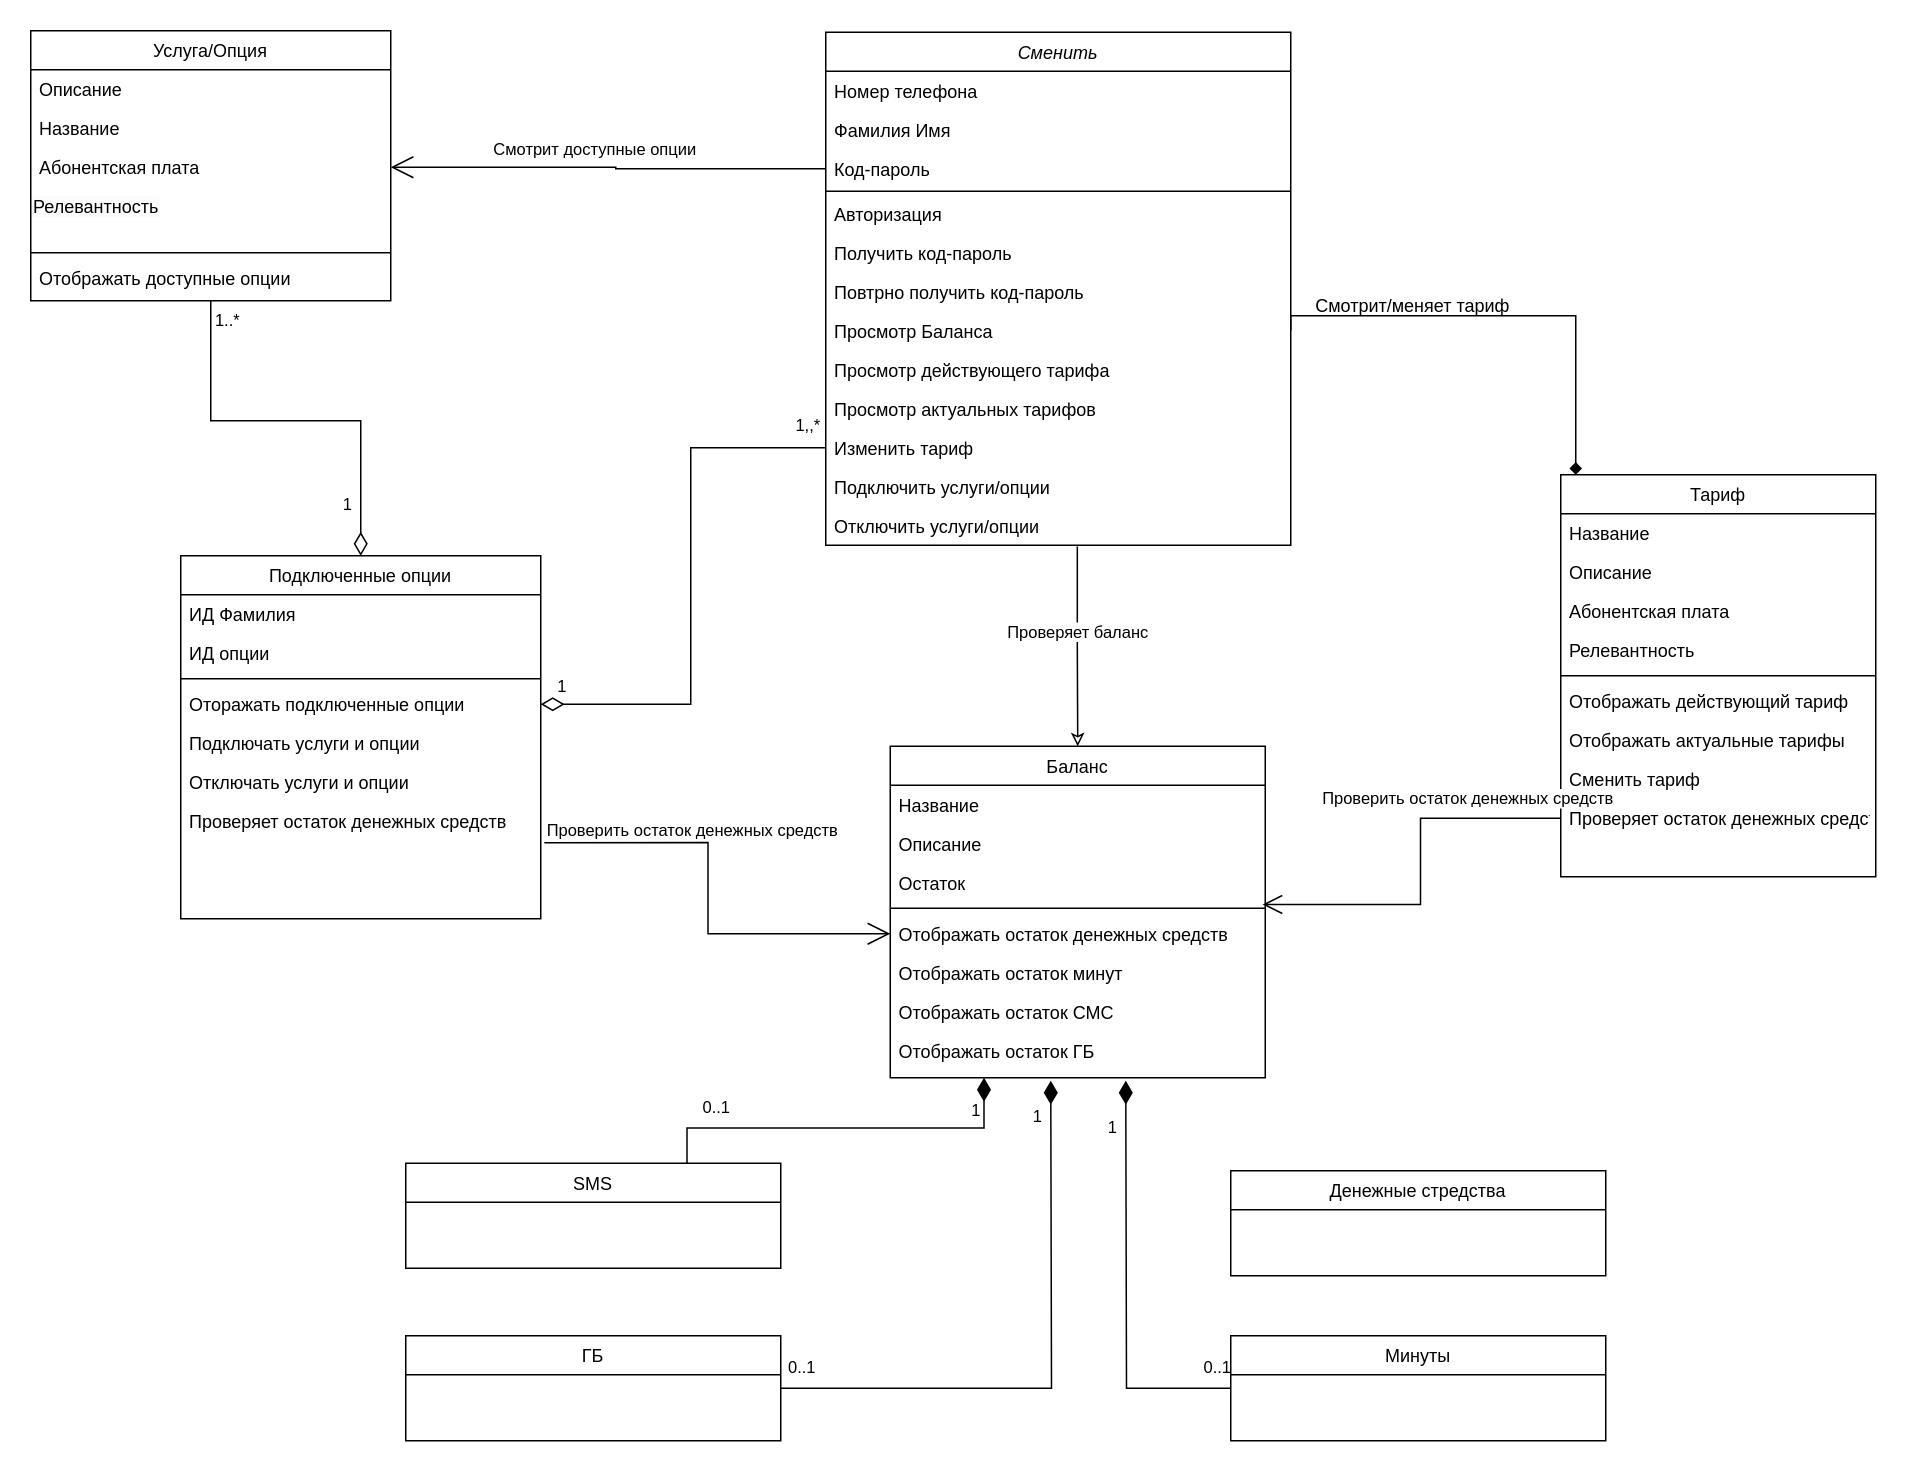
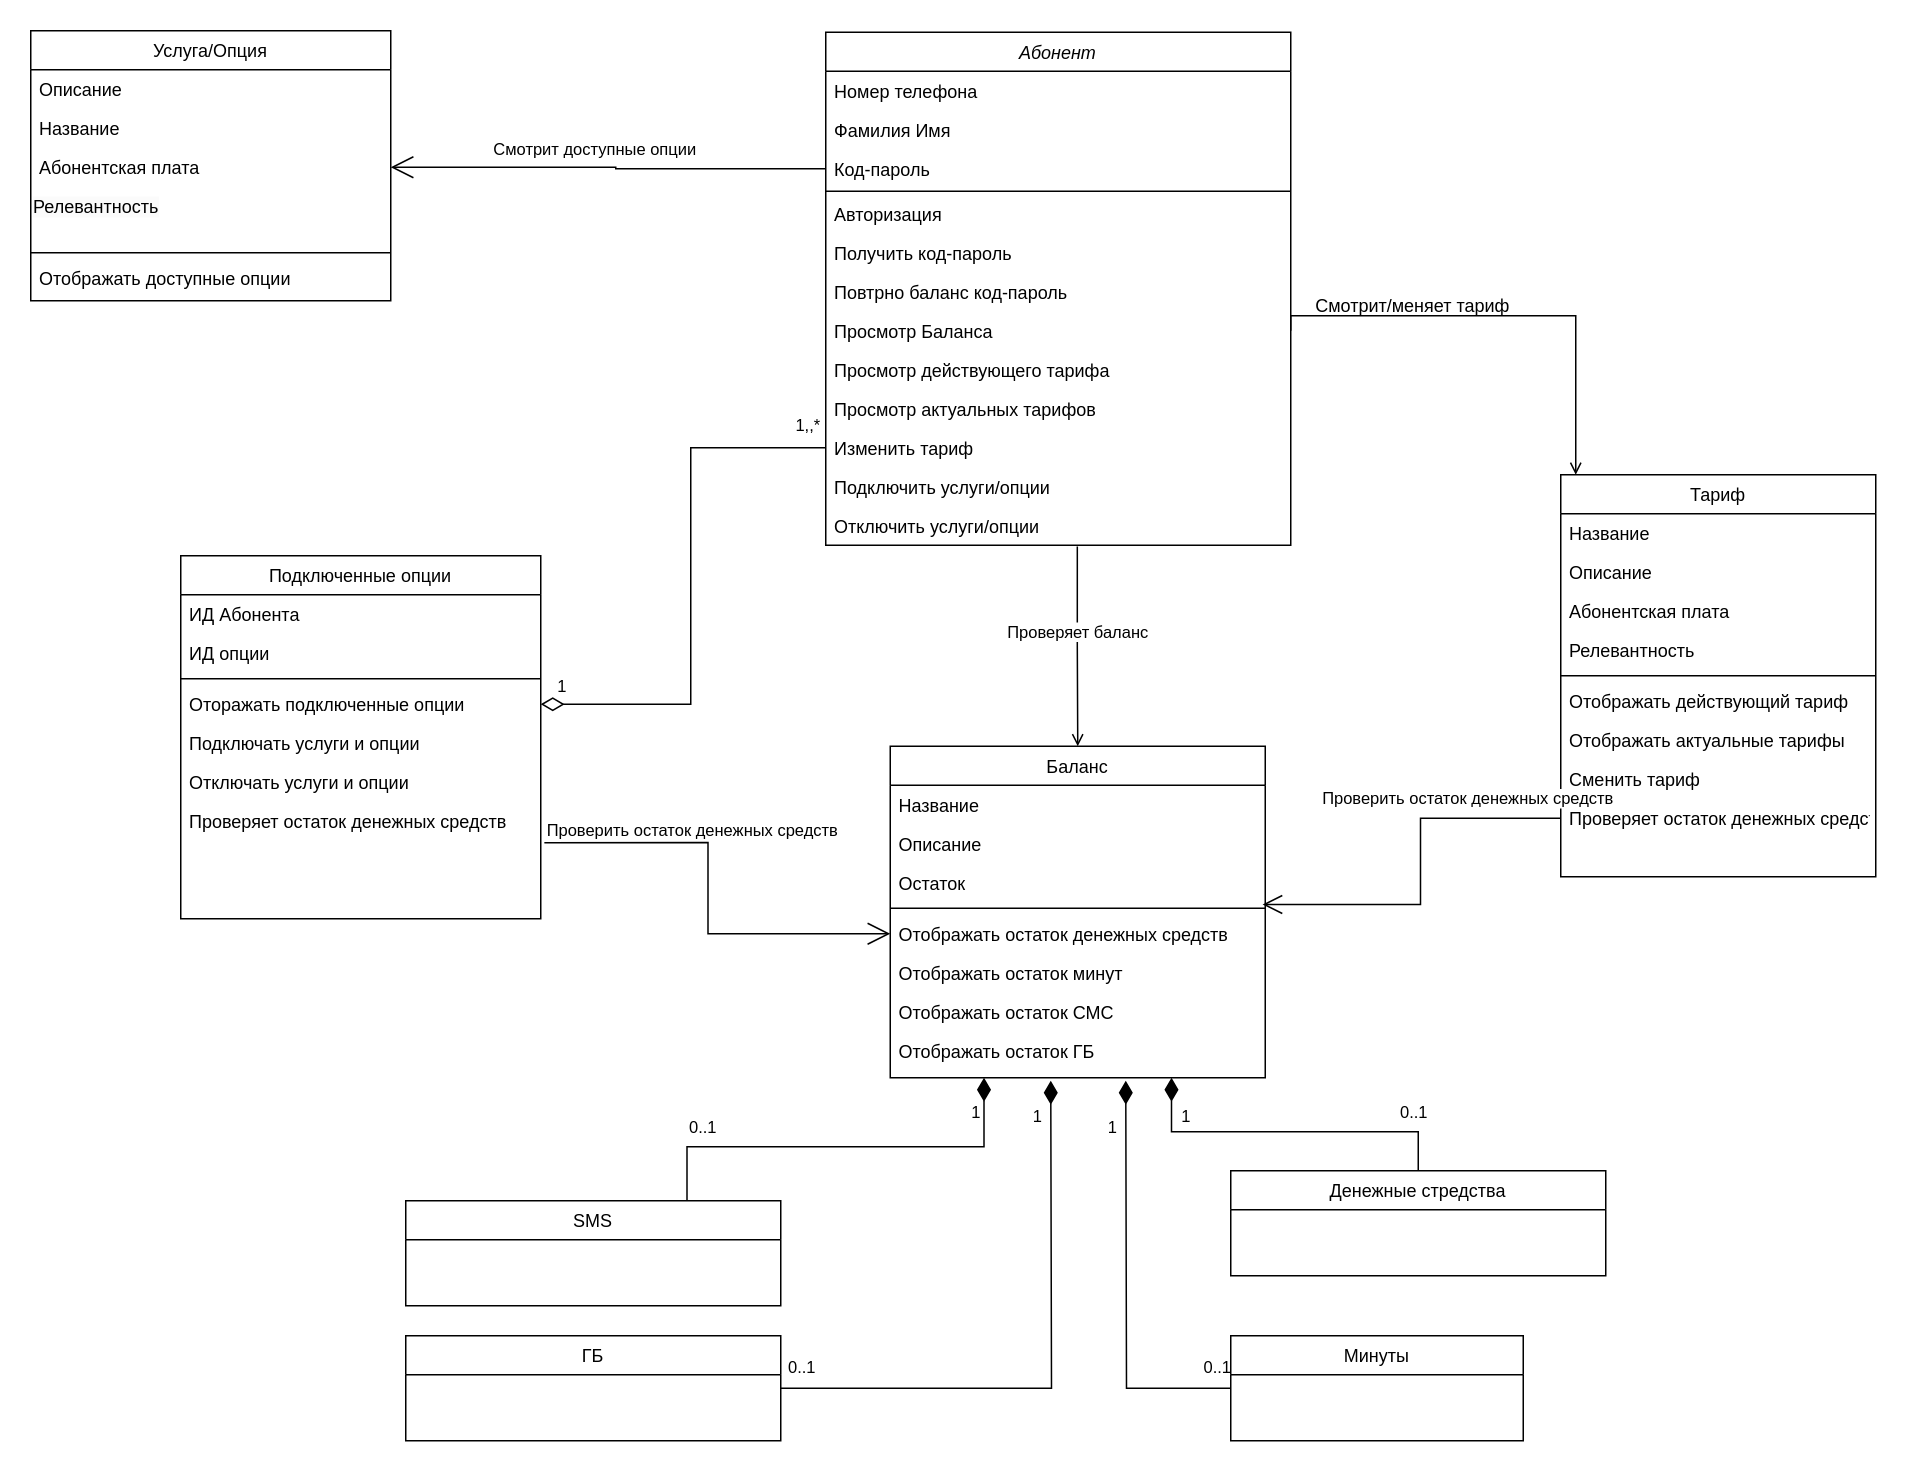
(1058, 53) -> (1058, 53)
(965, 293) -> (955, 293)
(283, 421) -> none
(1576, 462) -> (1576, 466)
(237, 615) -> (242, 615)
(1078, 734) -> (1078, 737)
none -> (1299, 1132)
(593, 1216) -> (593, 1253)
(1418, 1388) -> (1377, 1388)
